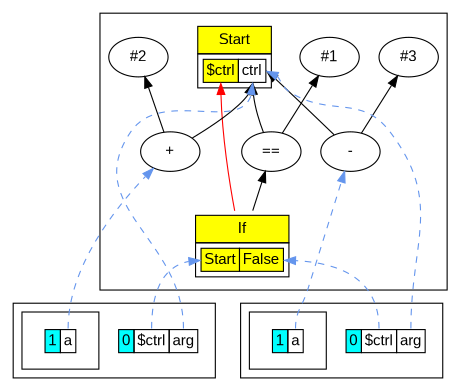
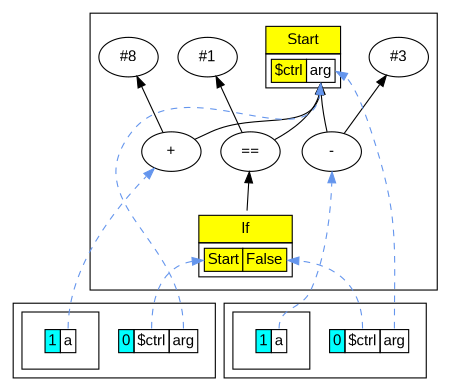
(138, 57) -> (129, 57)
(252, 70) -> (321, 70)
(226, 153) -> none
